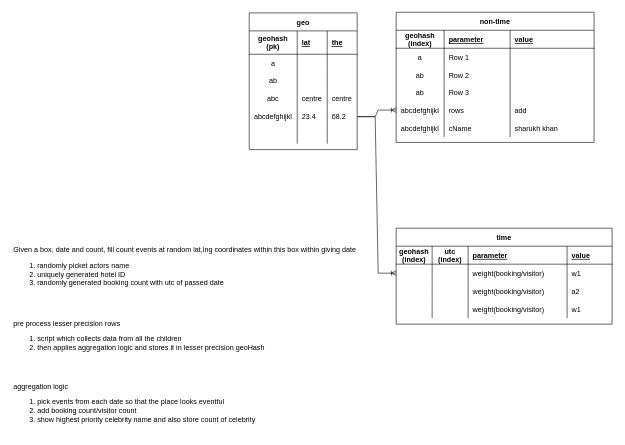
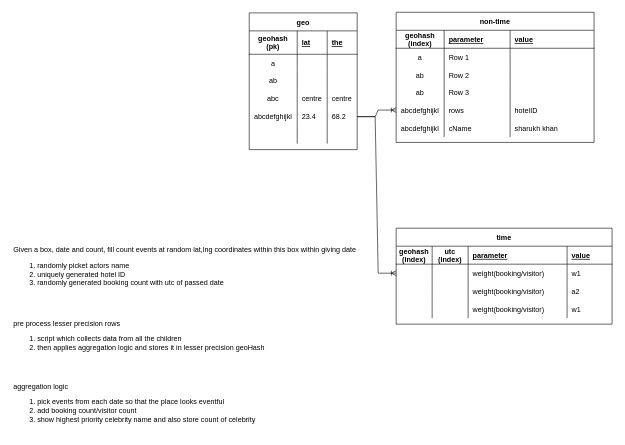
(521, 110) -> (528, 110)
